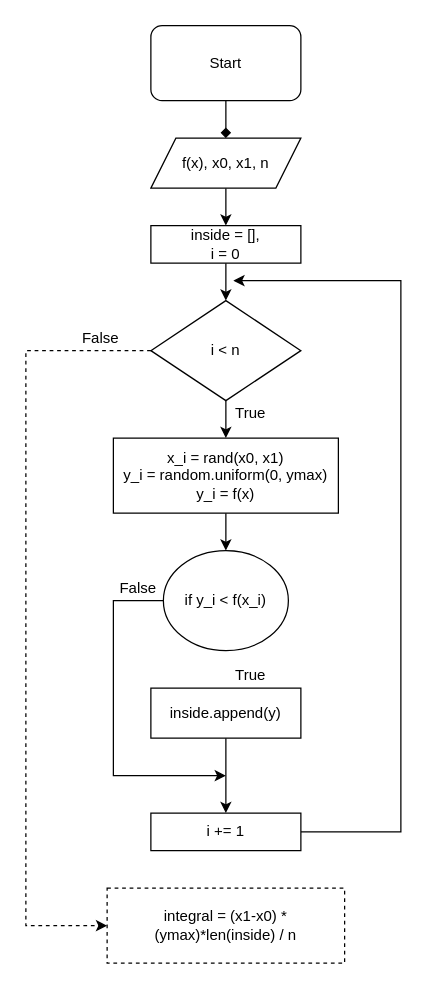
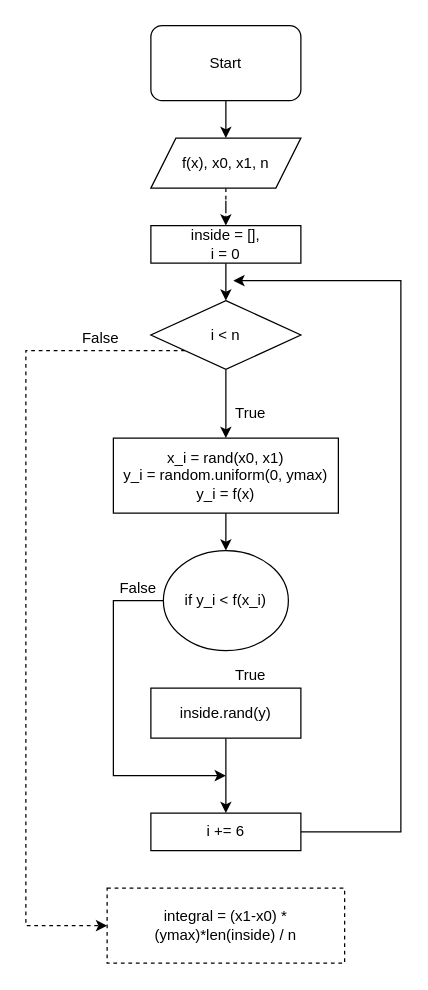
(226, 127) -> (226, 128)
(226, 196) -> (226, 196)
(226, 351) -> (226, 335)
(226, 713) -> (226, 713)
(226, 832) -> (226, 832)
